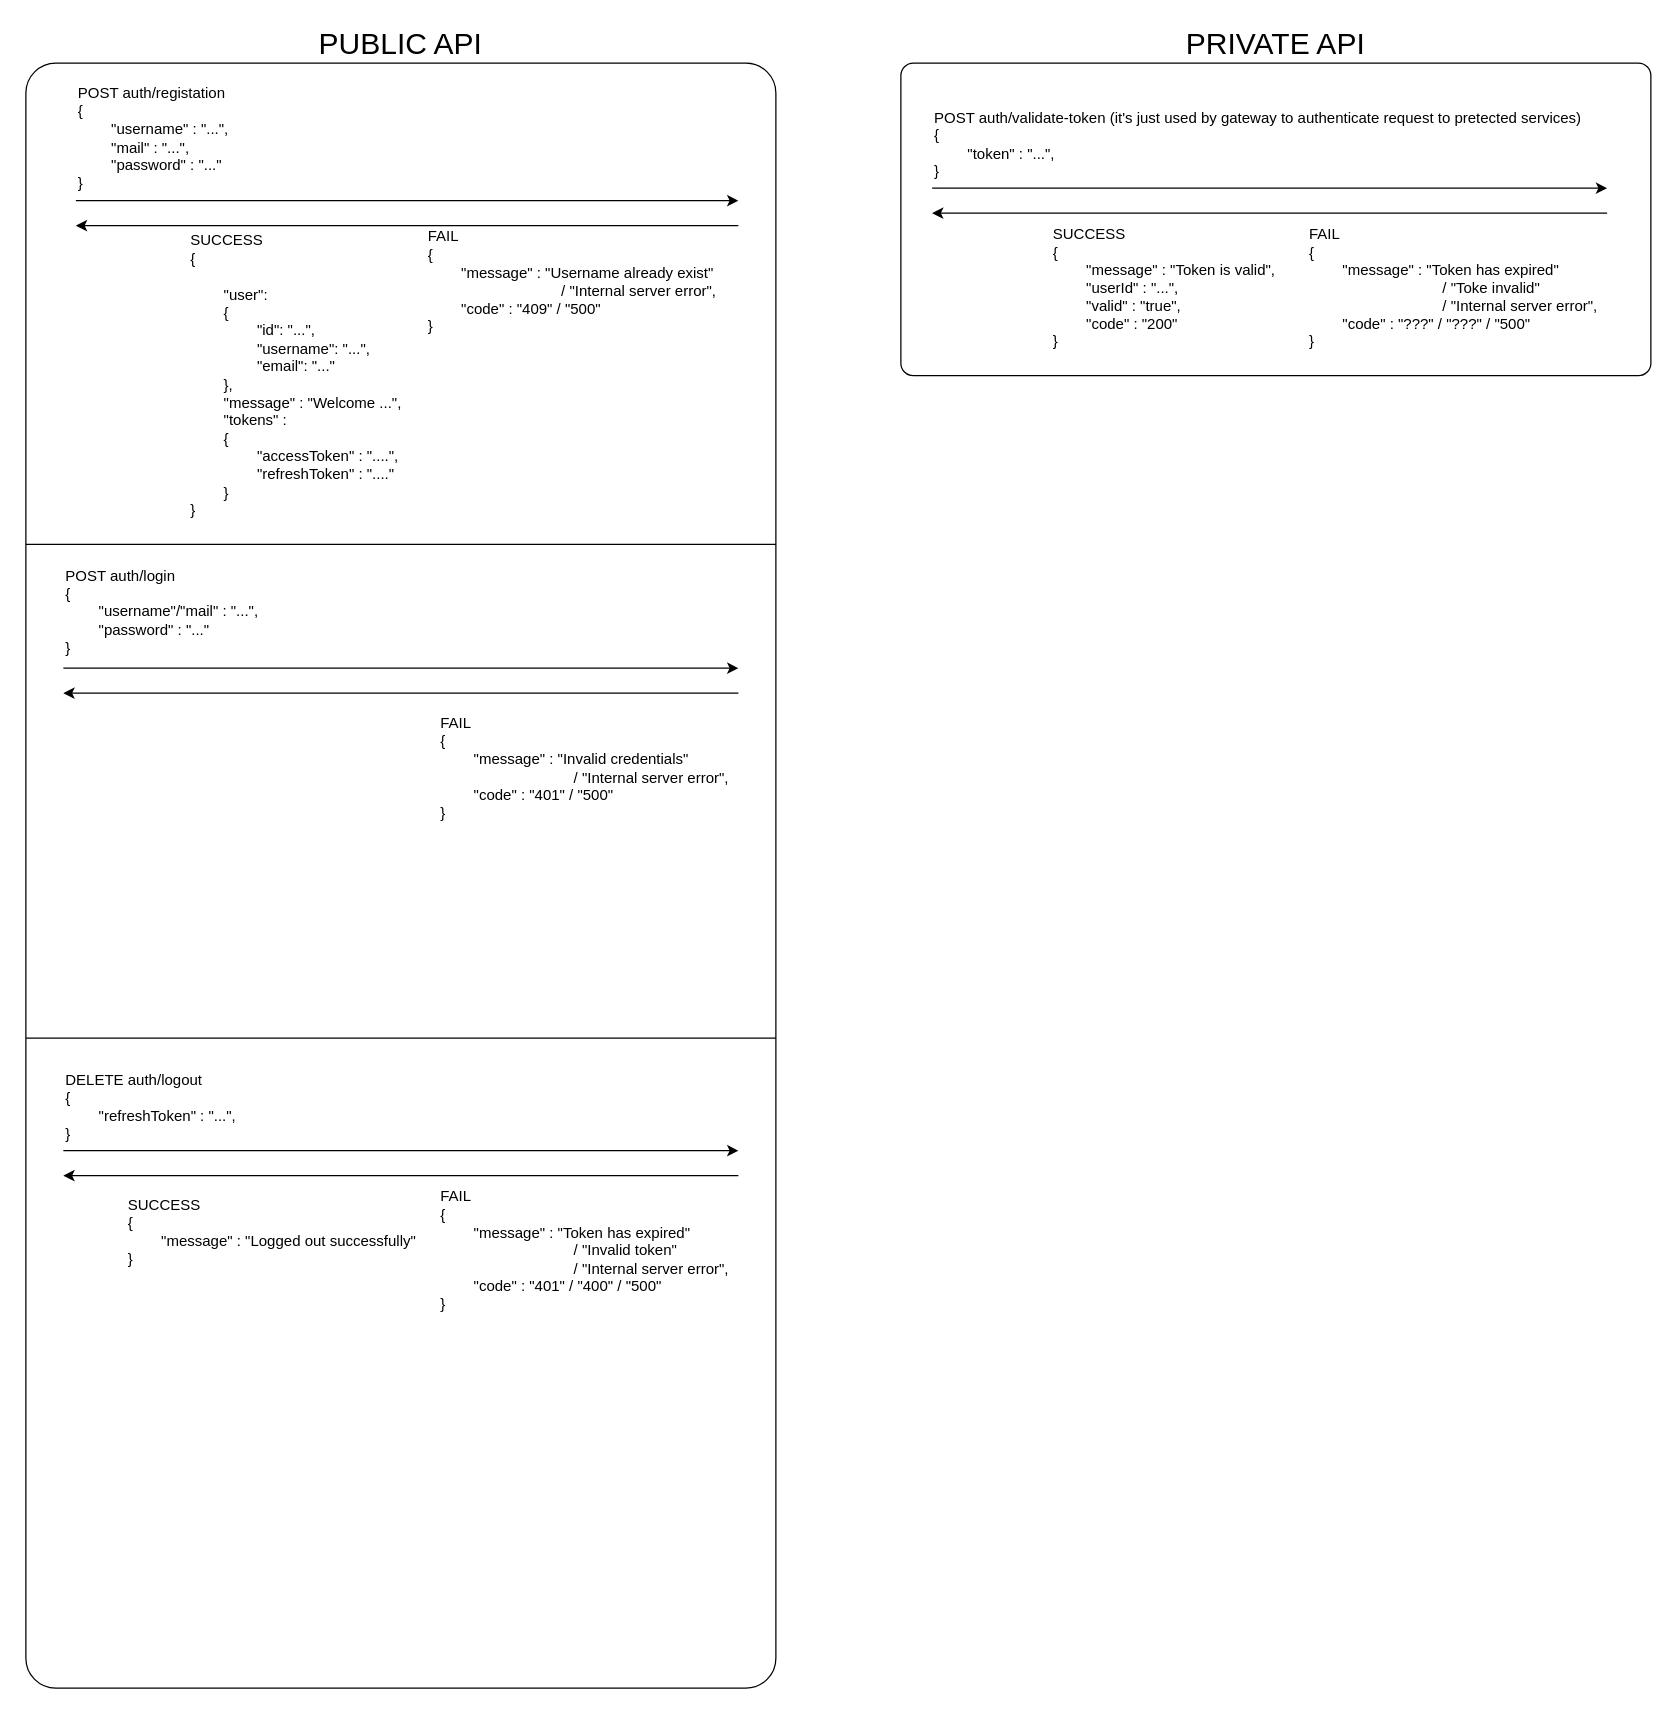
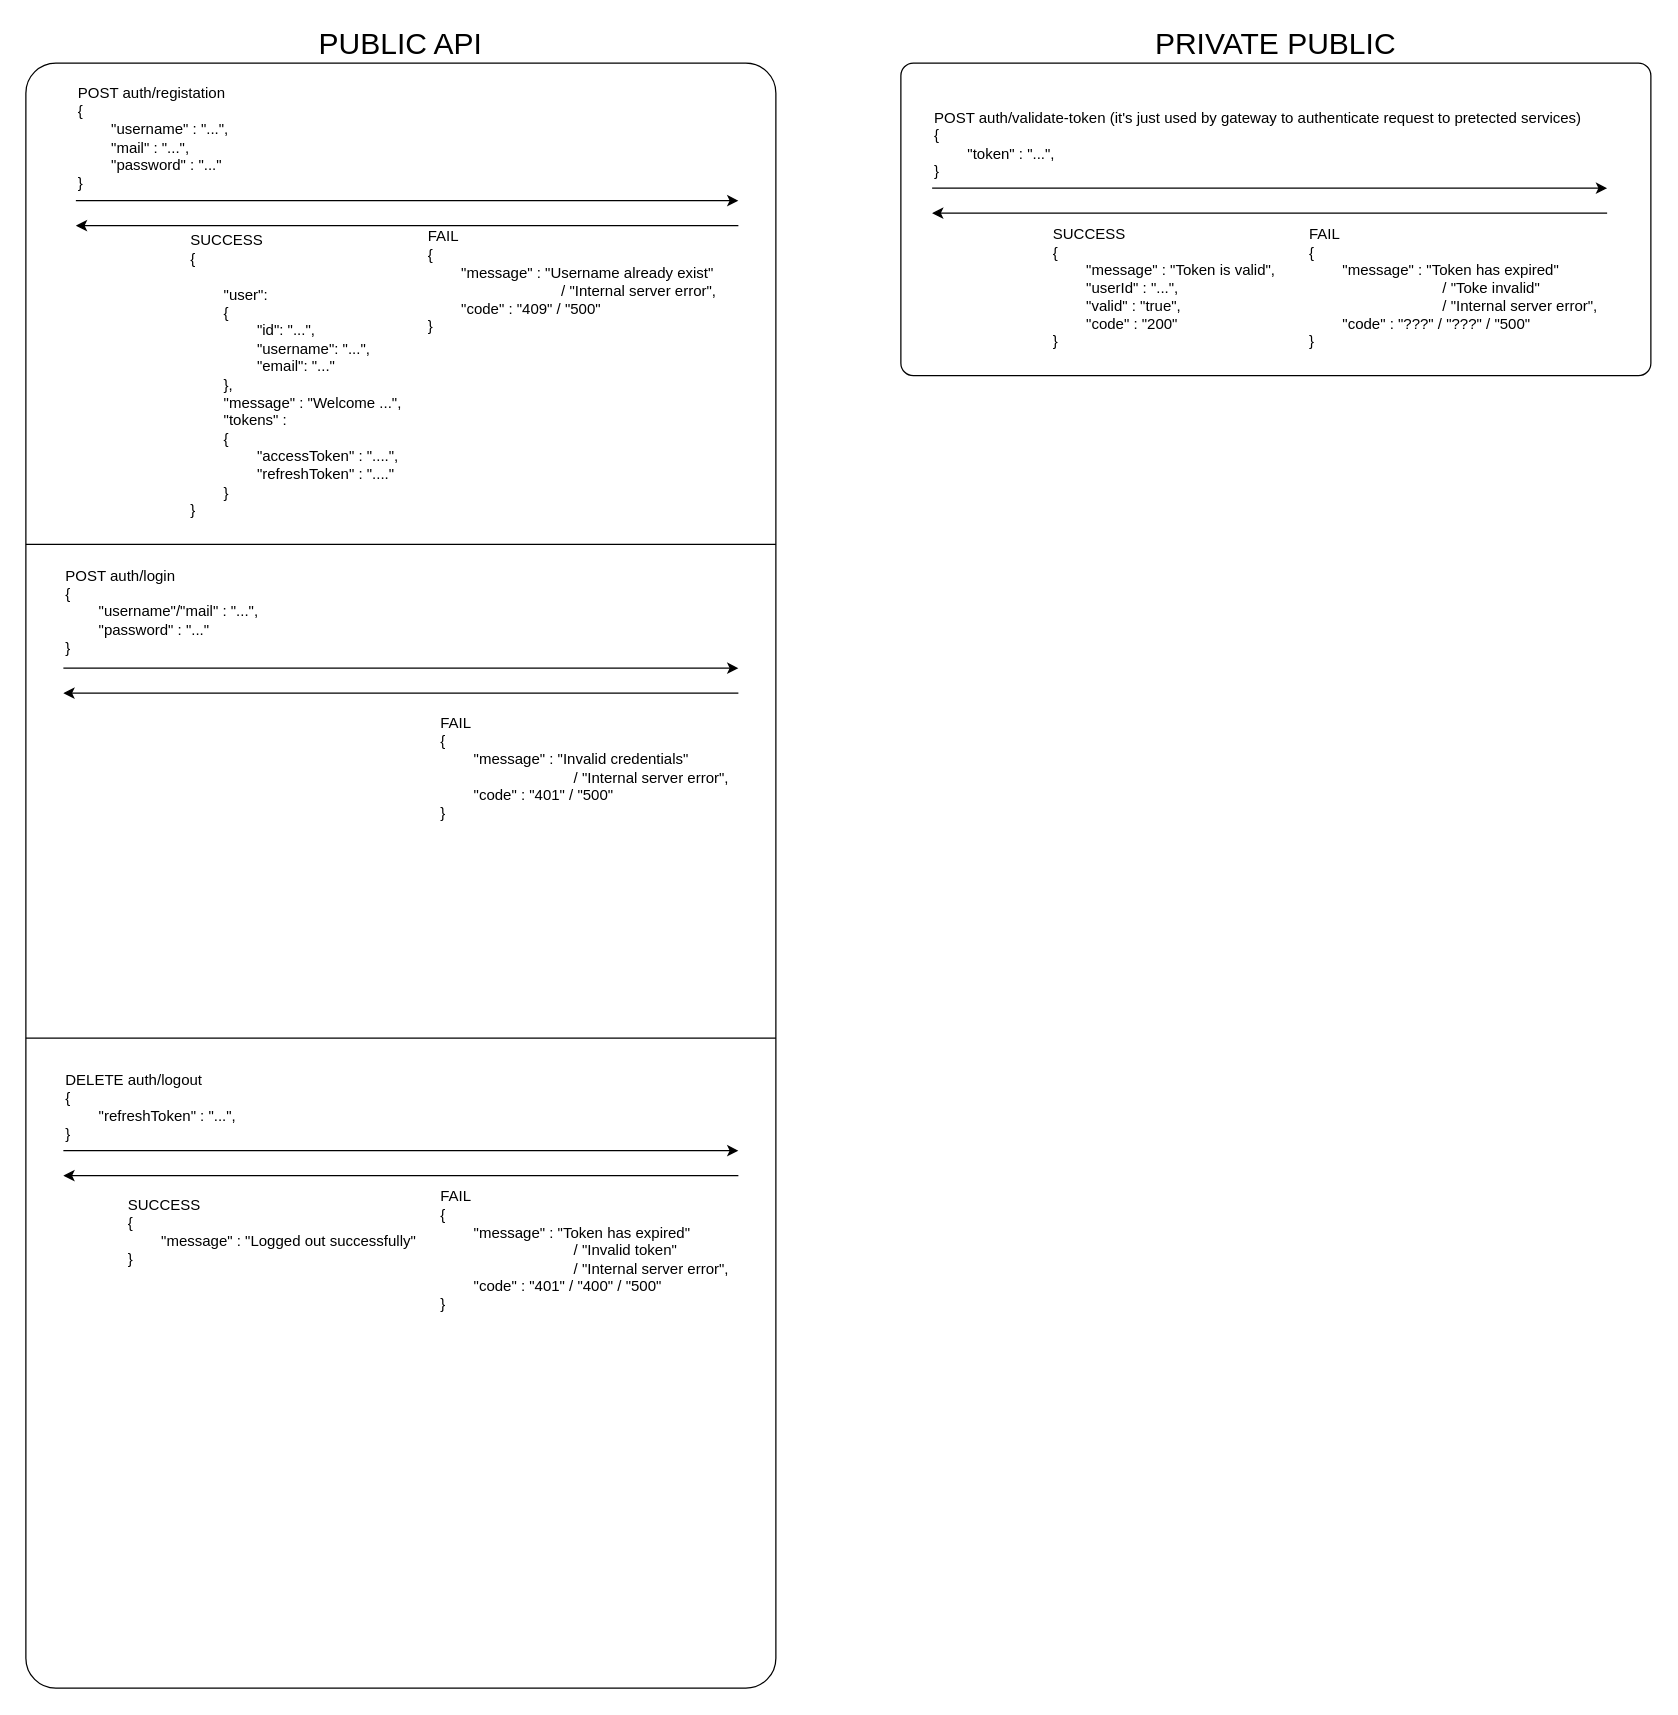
(1276, 44) -> (1276, 44)
